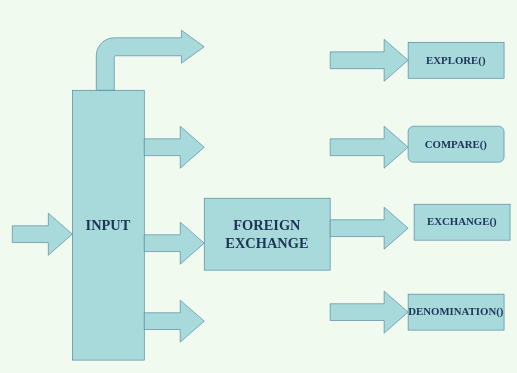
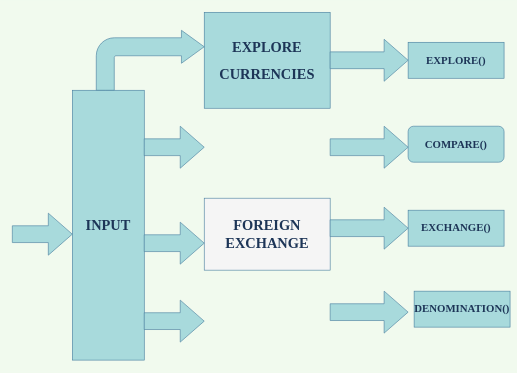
none -> (267, 60)
(462, 222) -> (456, 228)
(267, 234) -> (267, 234)
(456, 312) -> (462, 309)
